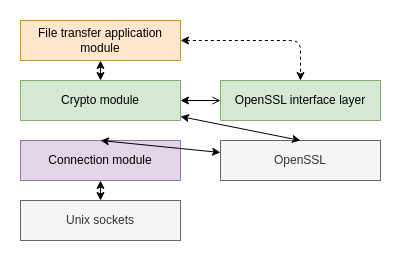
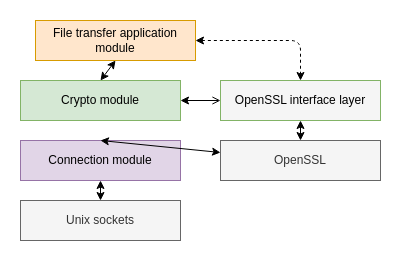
(101, 41) -> (116, 41)
(301, 101) -> (301, 101)
(241, 129) -> (301, 131)
